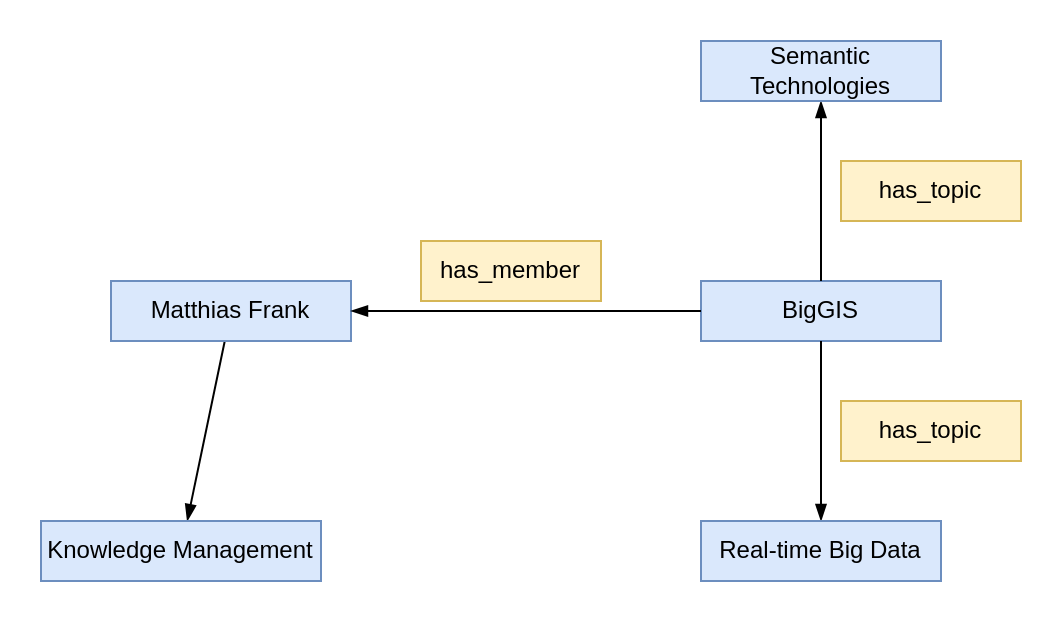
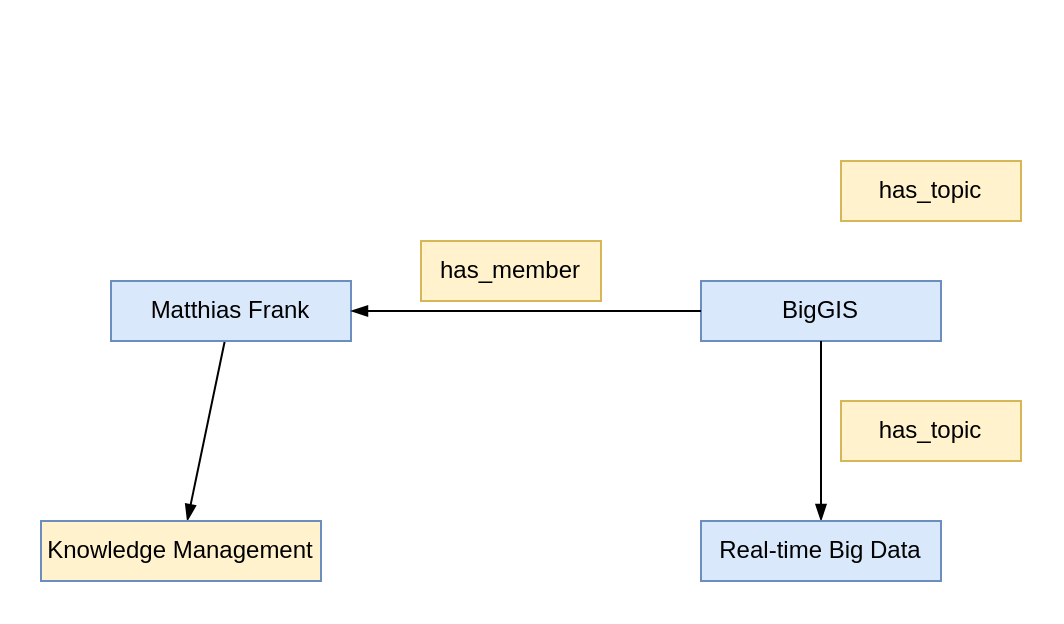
(821, 71) -> none
(821, 200) -> none
(181, 551) -> (181, 551)
